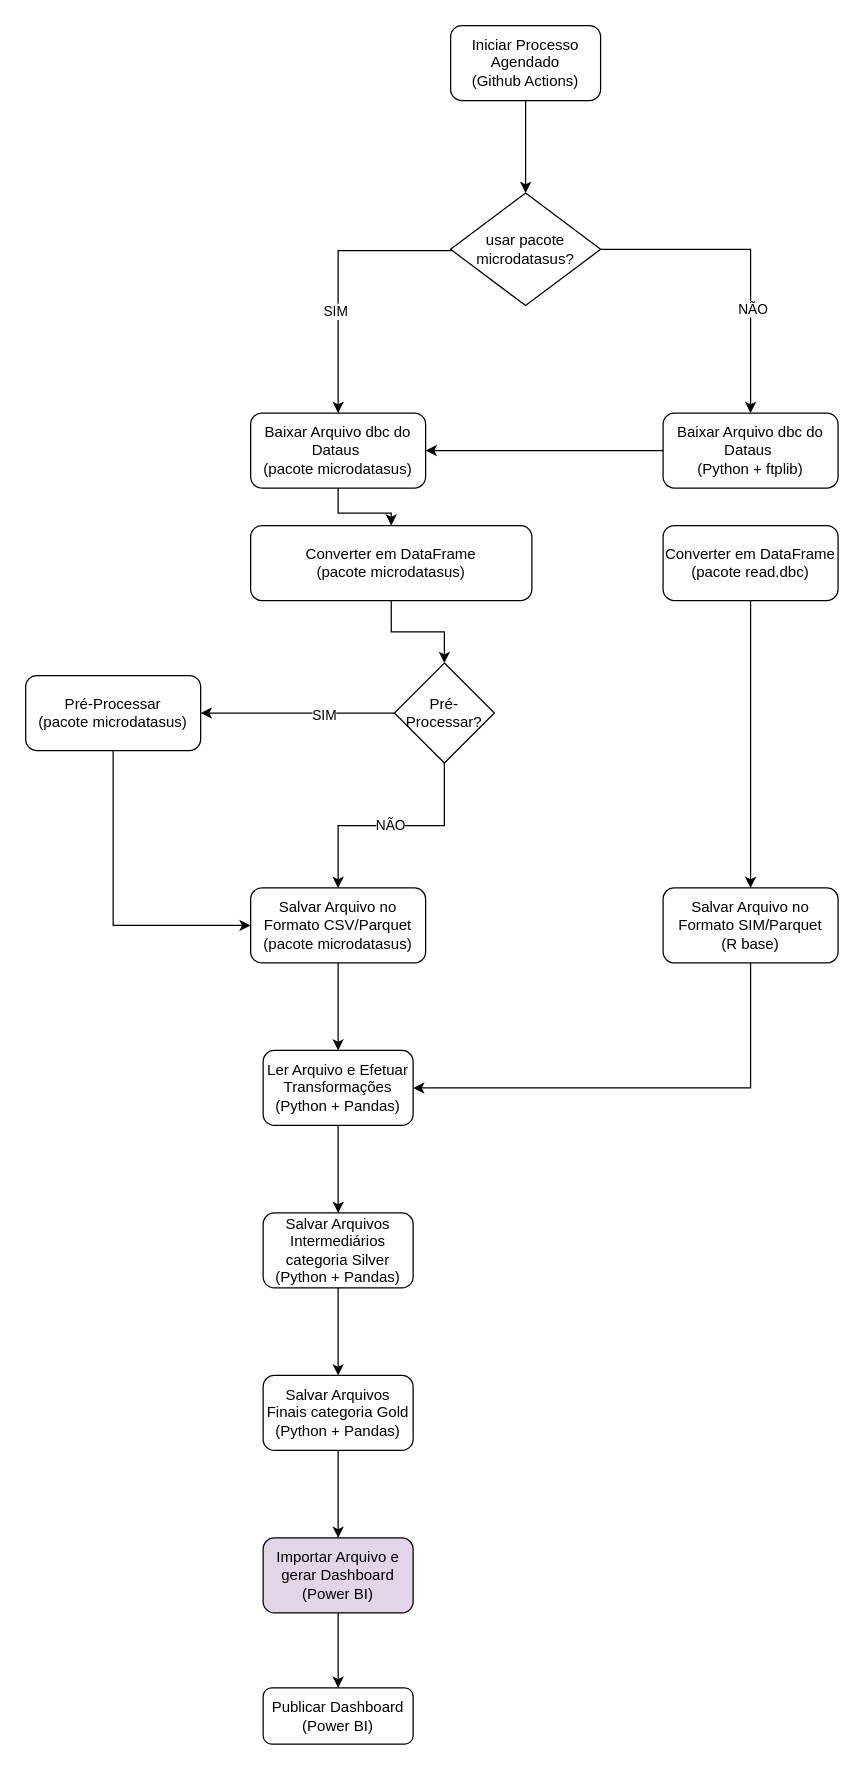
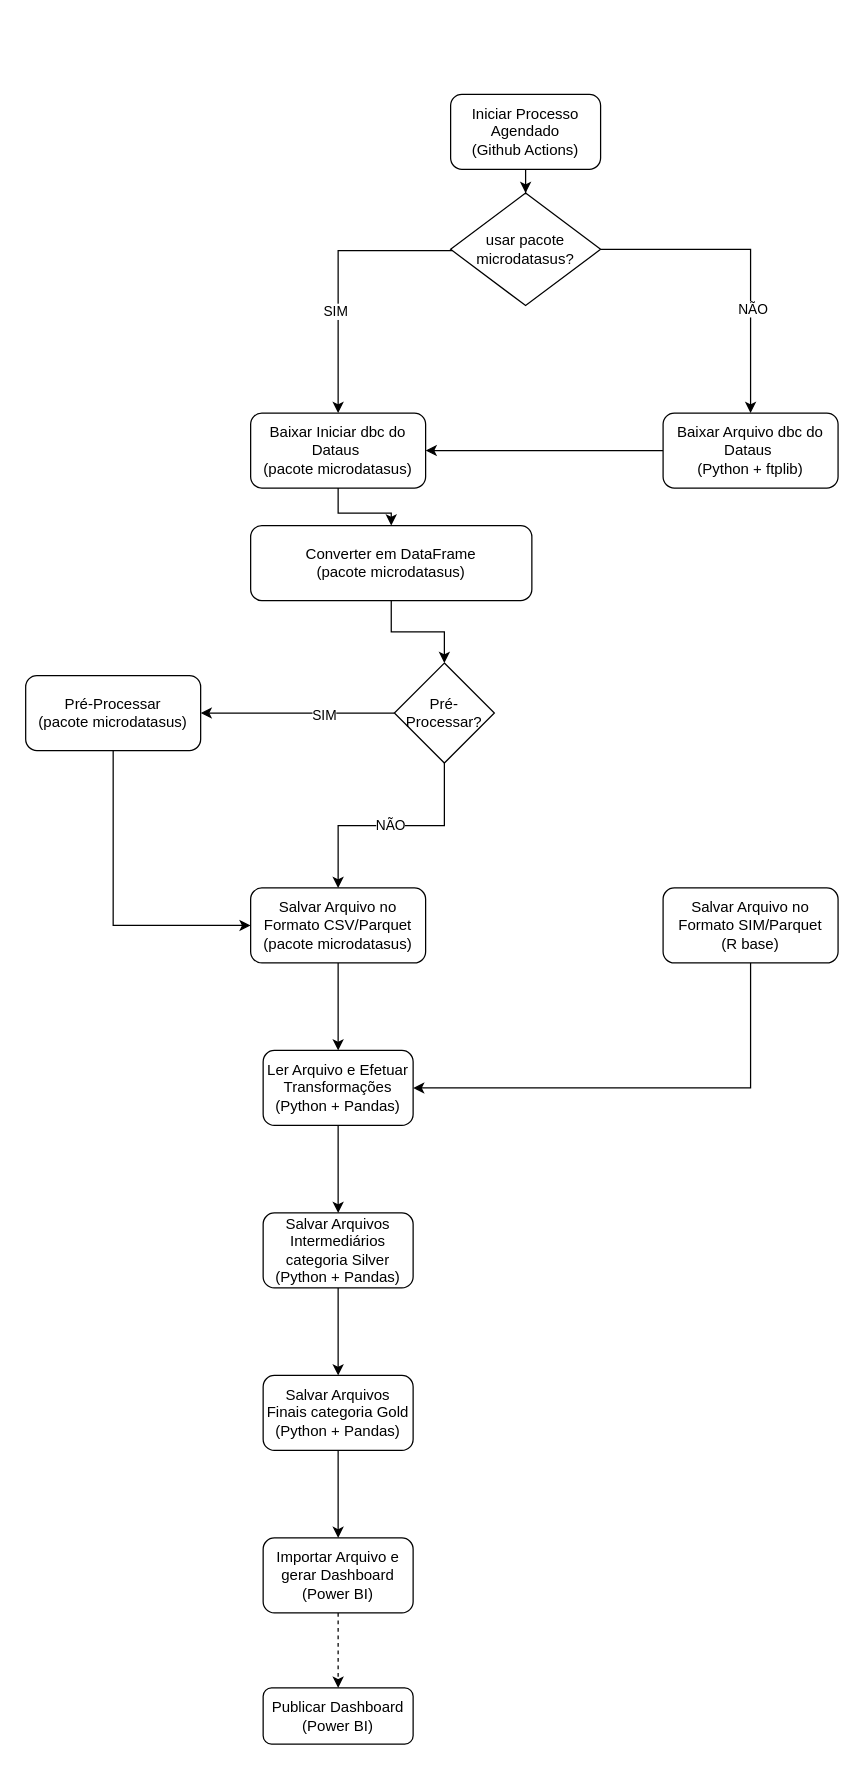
(526, 63) -> (526, 132)
(338, 451) -> (338, 451)
(751, 563) -> none
(751, 740) -> none
(338, 1576) -> (338, 1576)
(338, 1647) -> (338, 1647)
